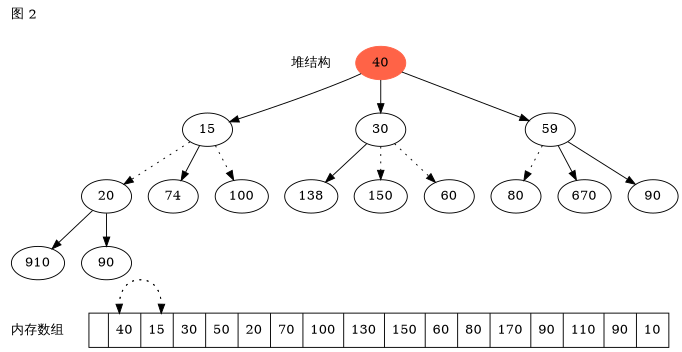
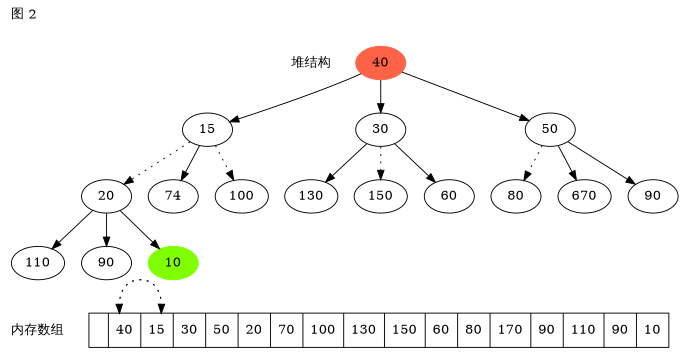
(550, 130) -> (550, 130)
(412, 160) -> (412, 160)
(311, 196) -> (311, 196)
(38, 263) -> (38, 263)
none -> (173, 263)
